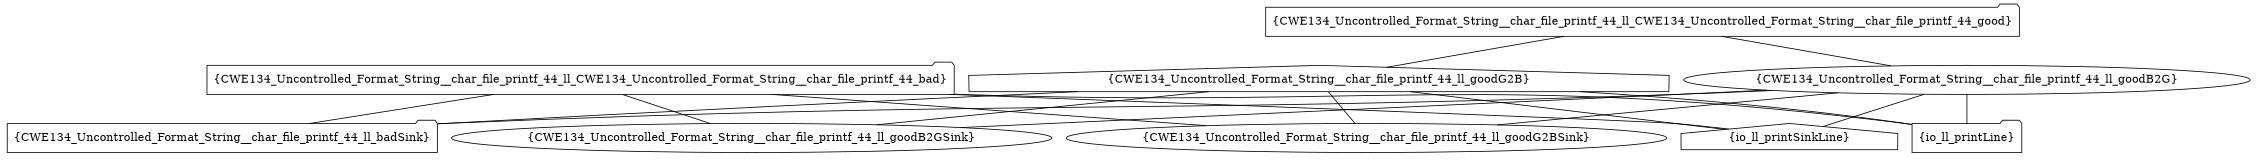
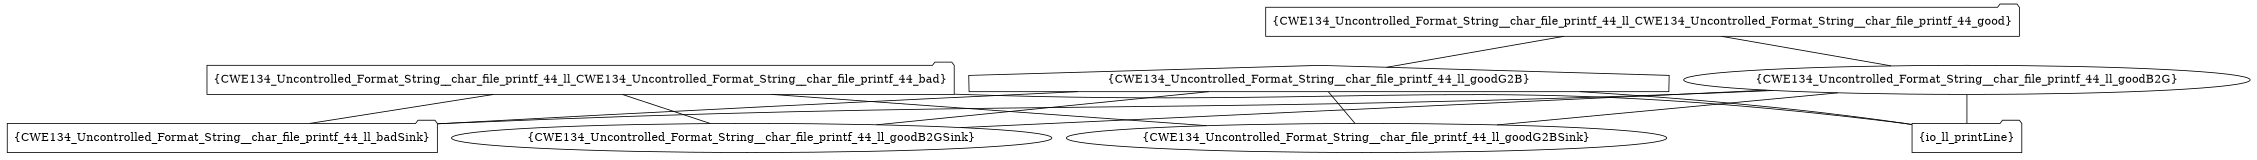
(1789, 138) -> none
